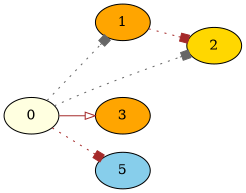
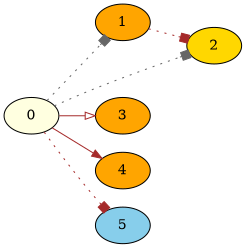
none -> (123, 171)
